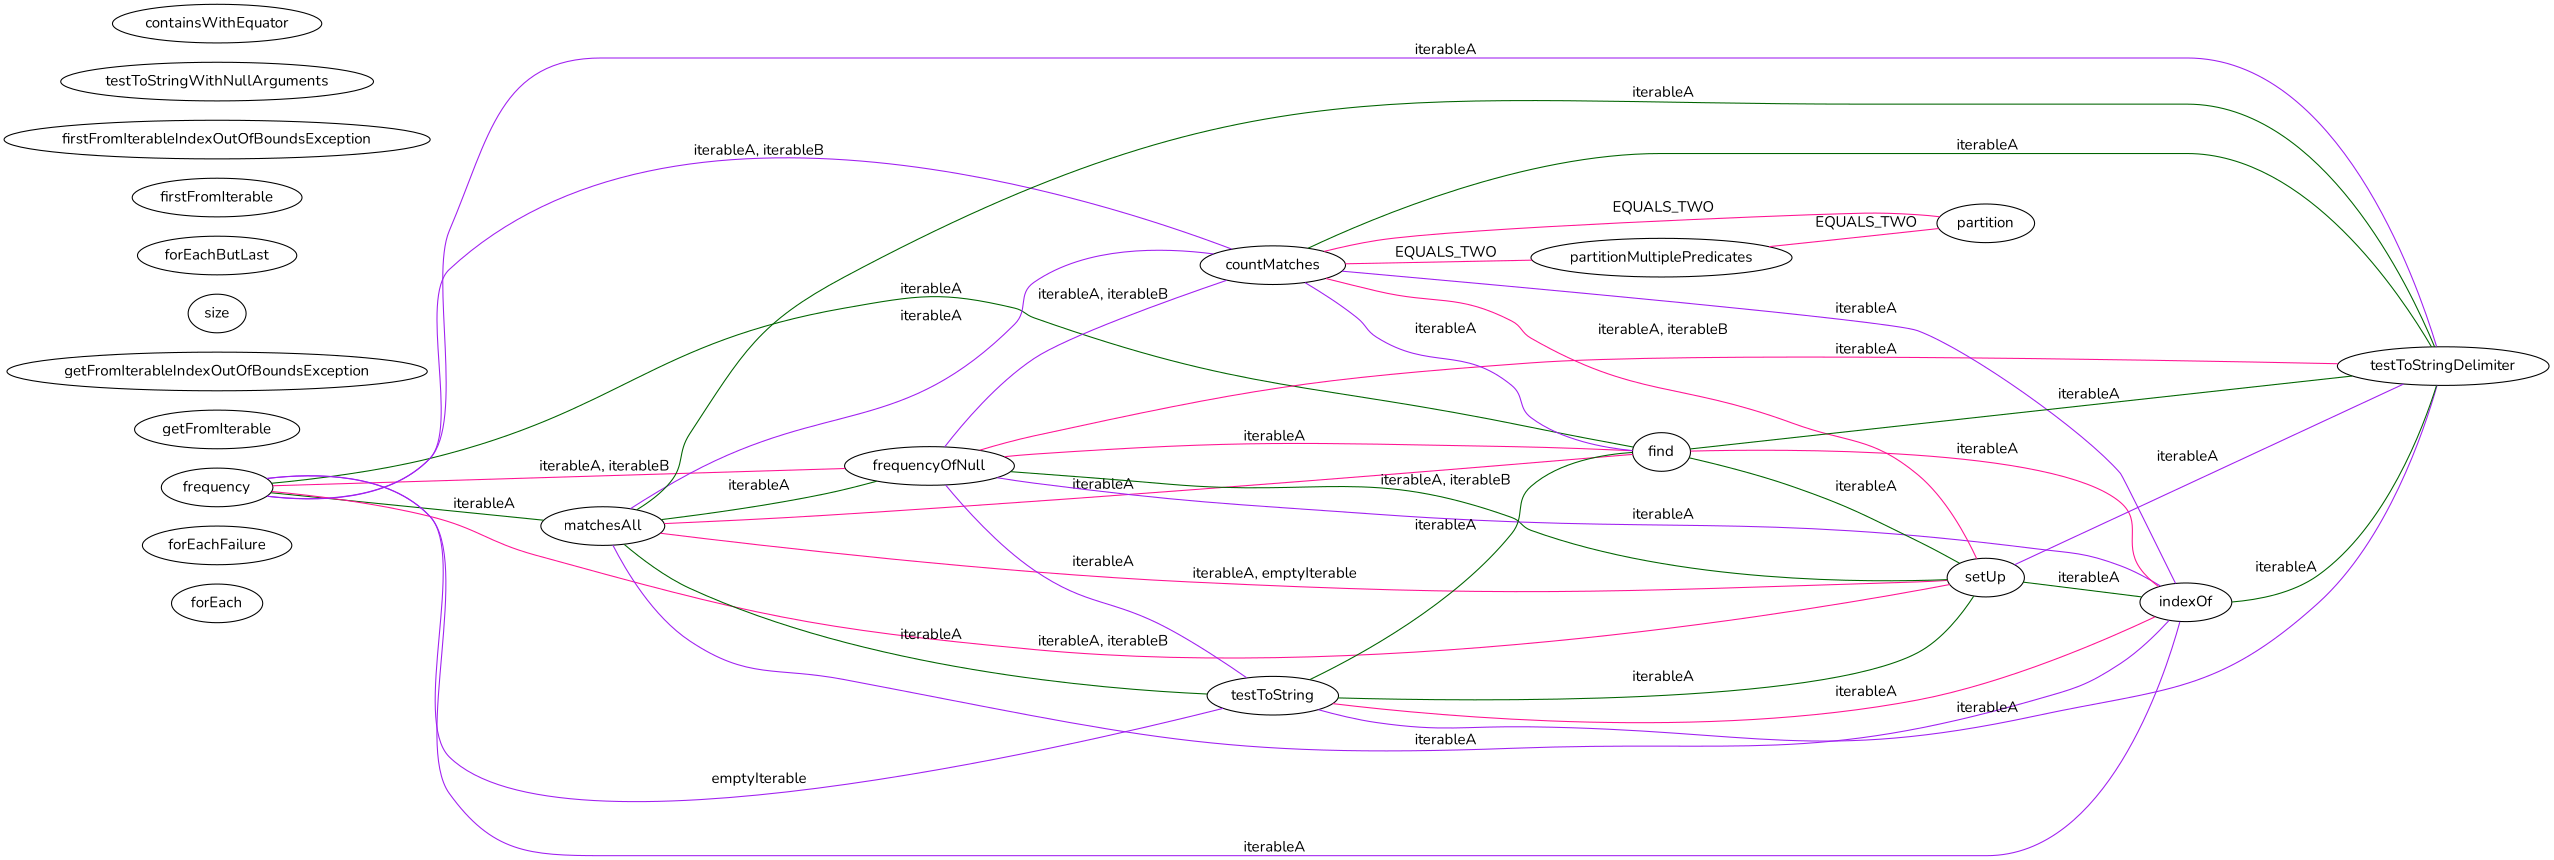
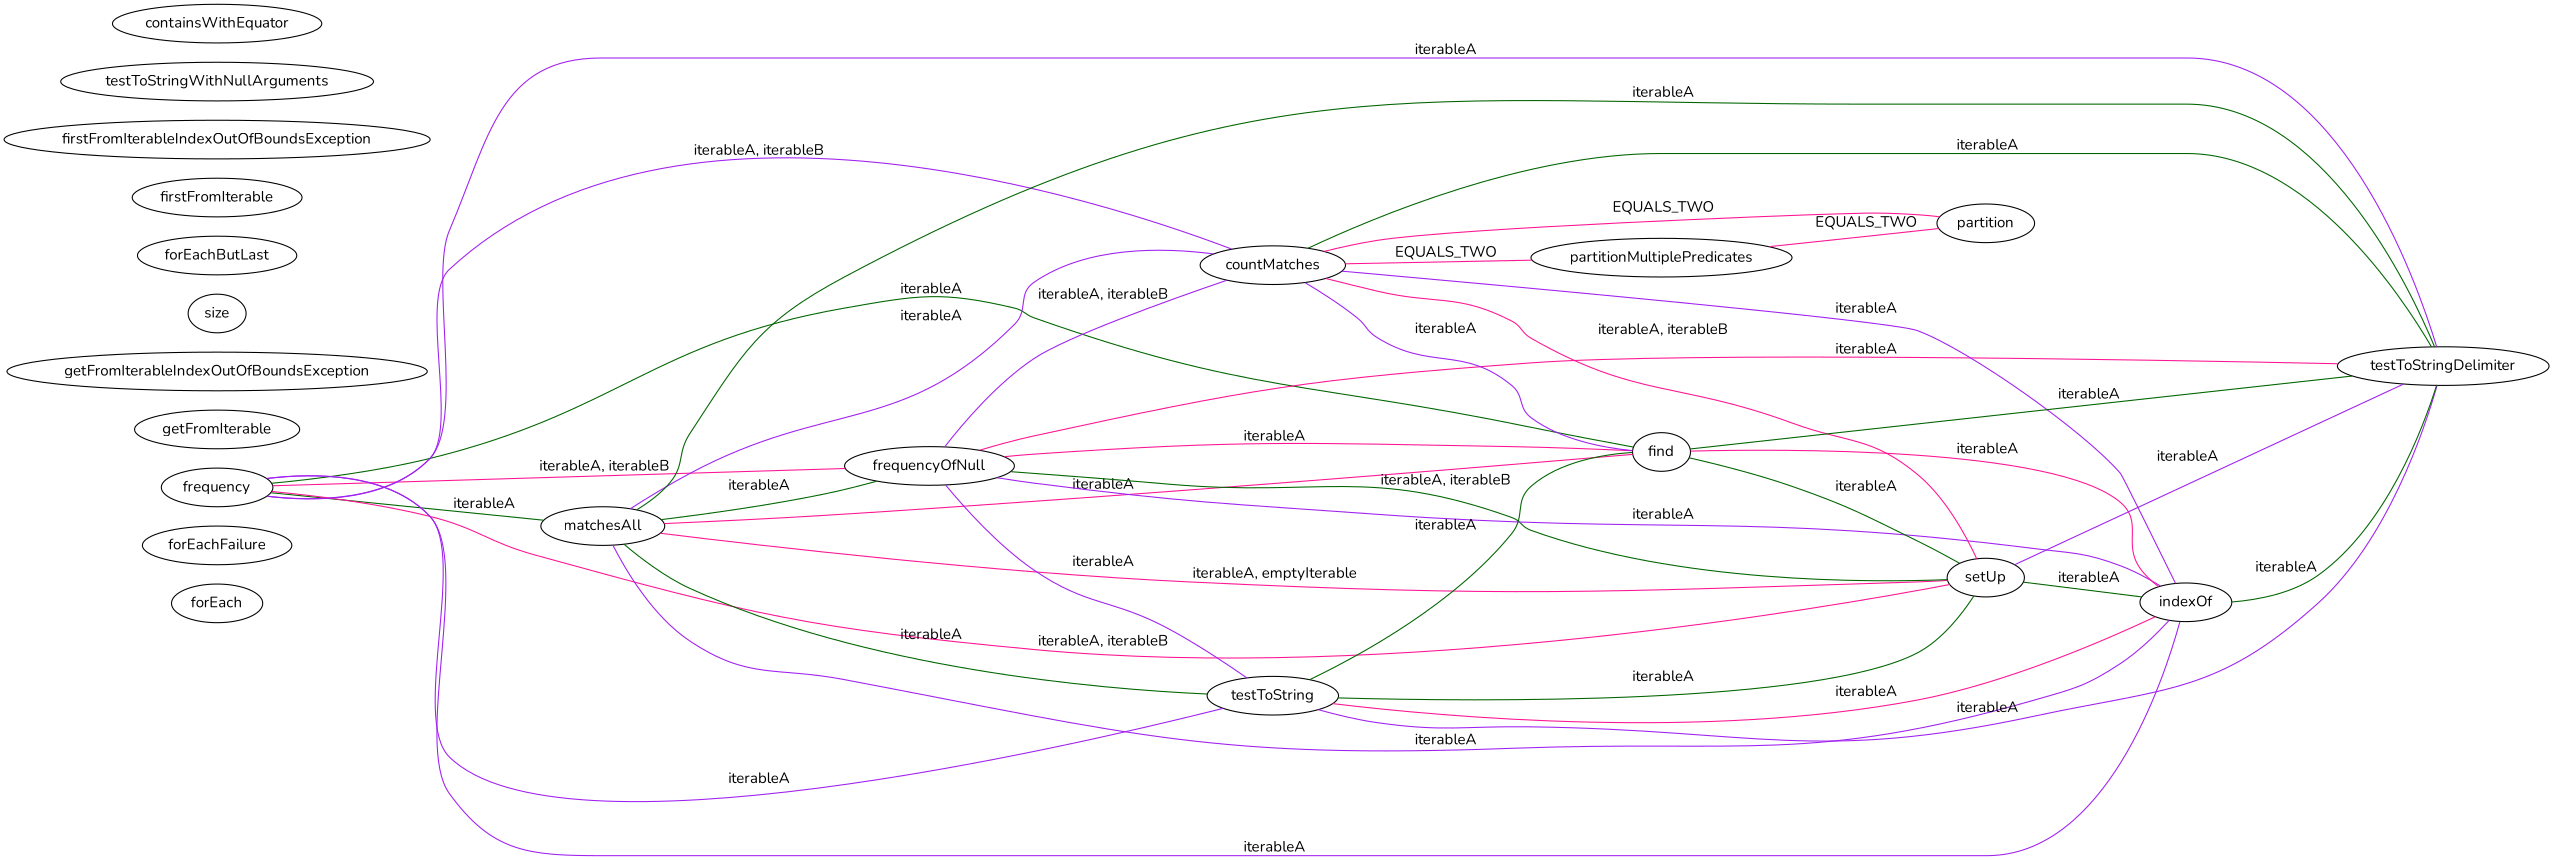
(757, 779) -> (757, 779)
